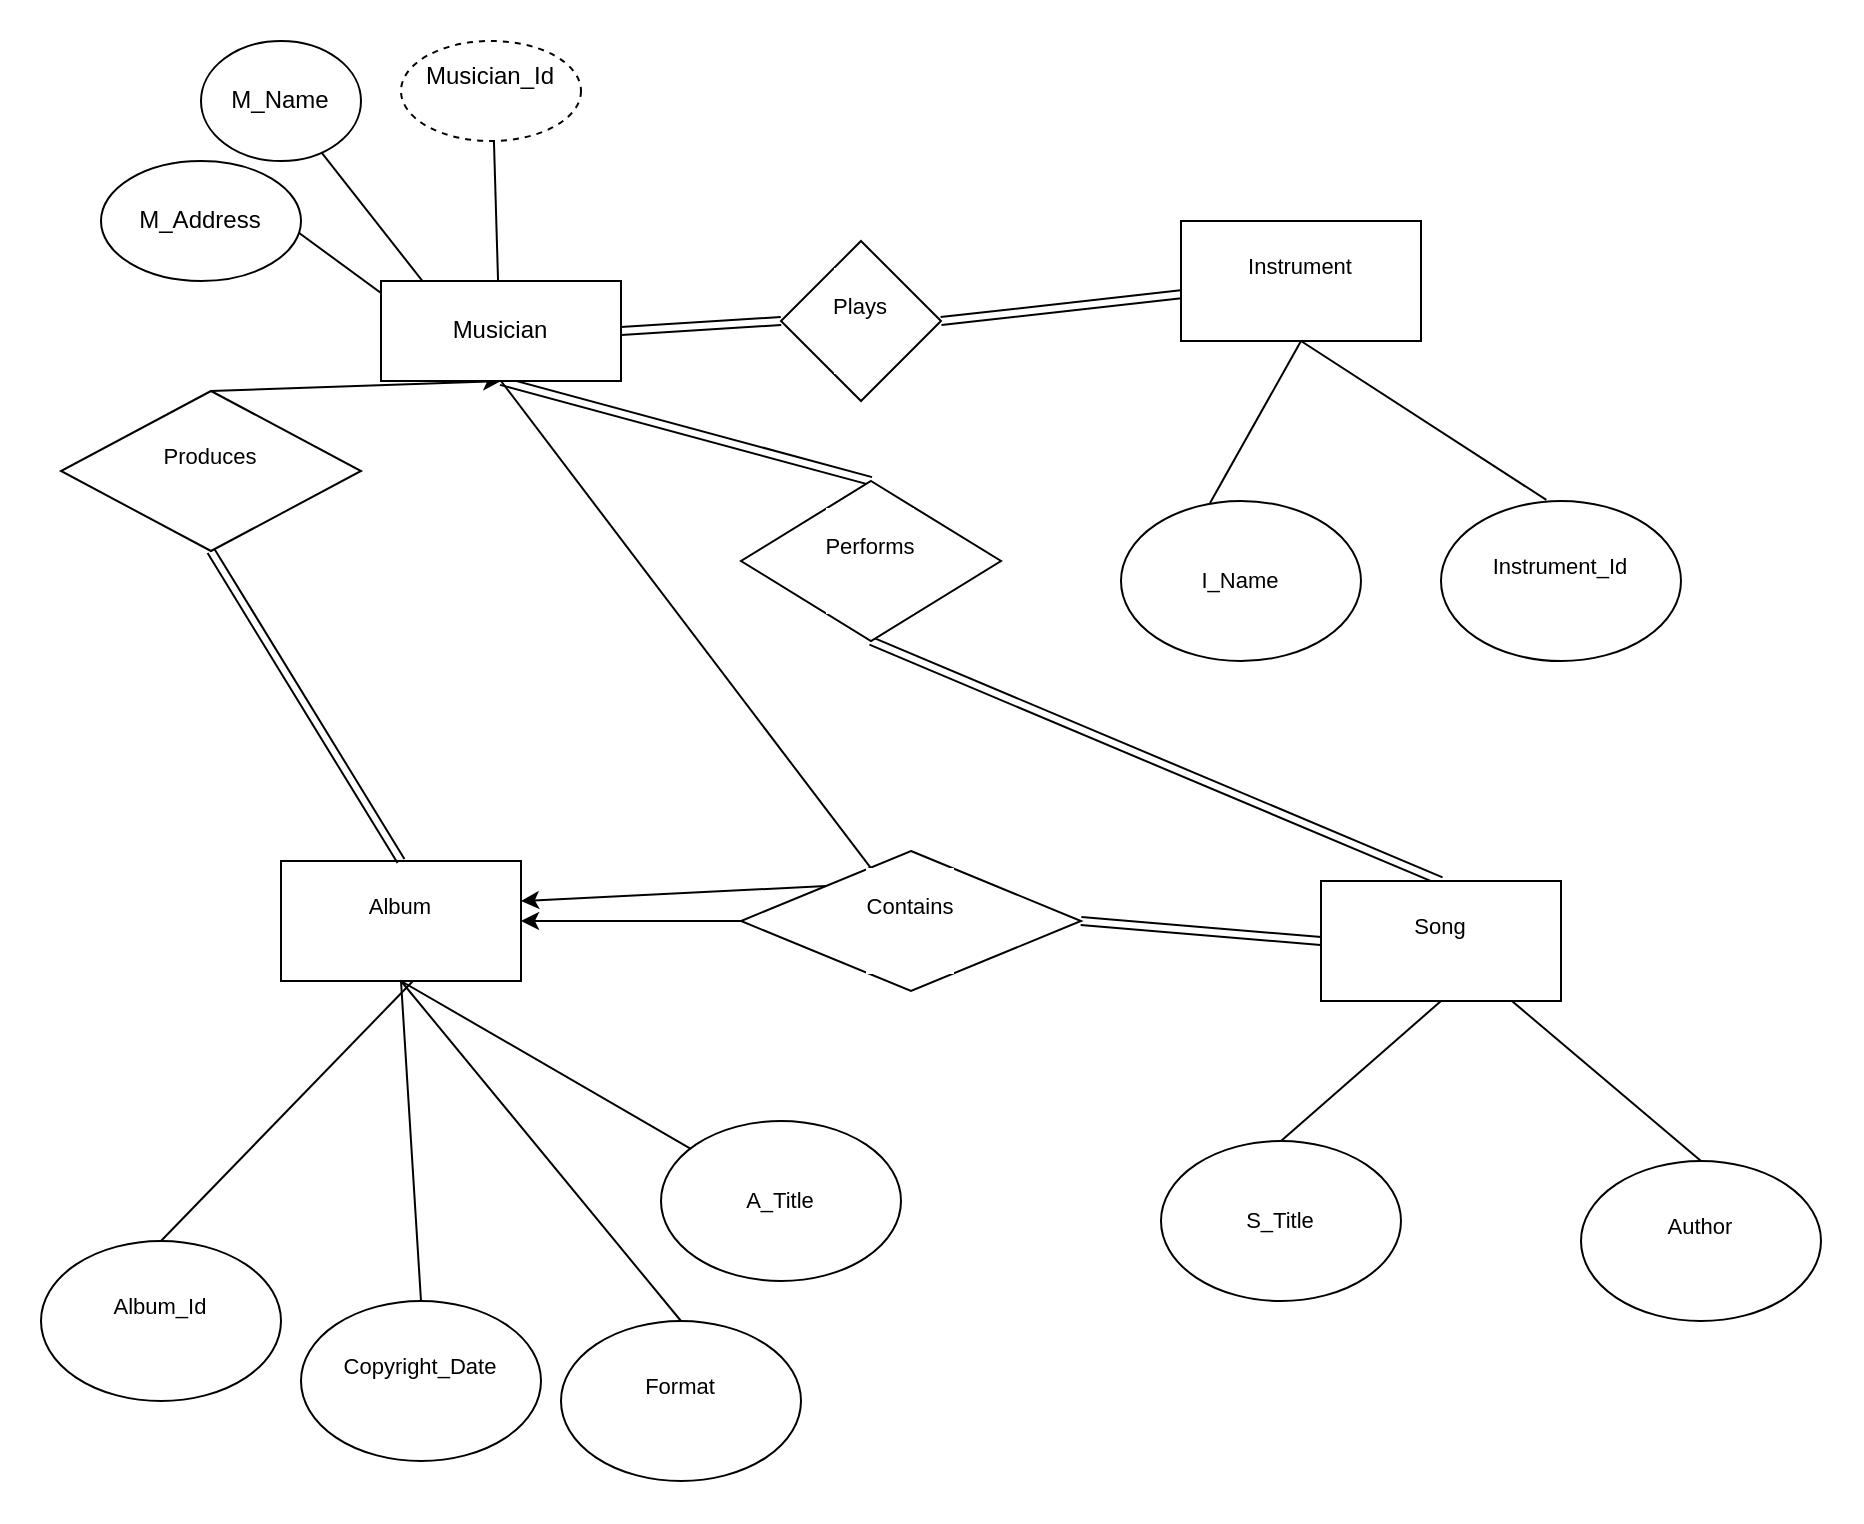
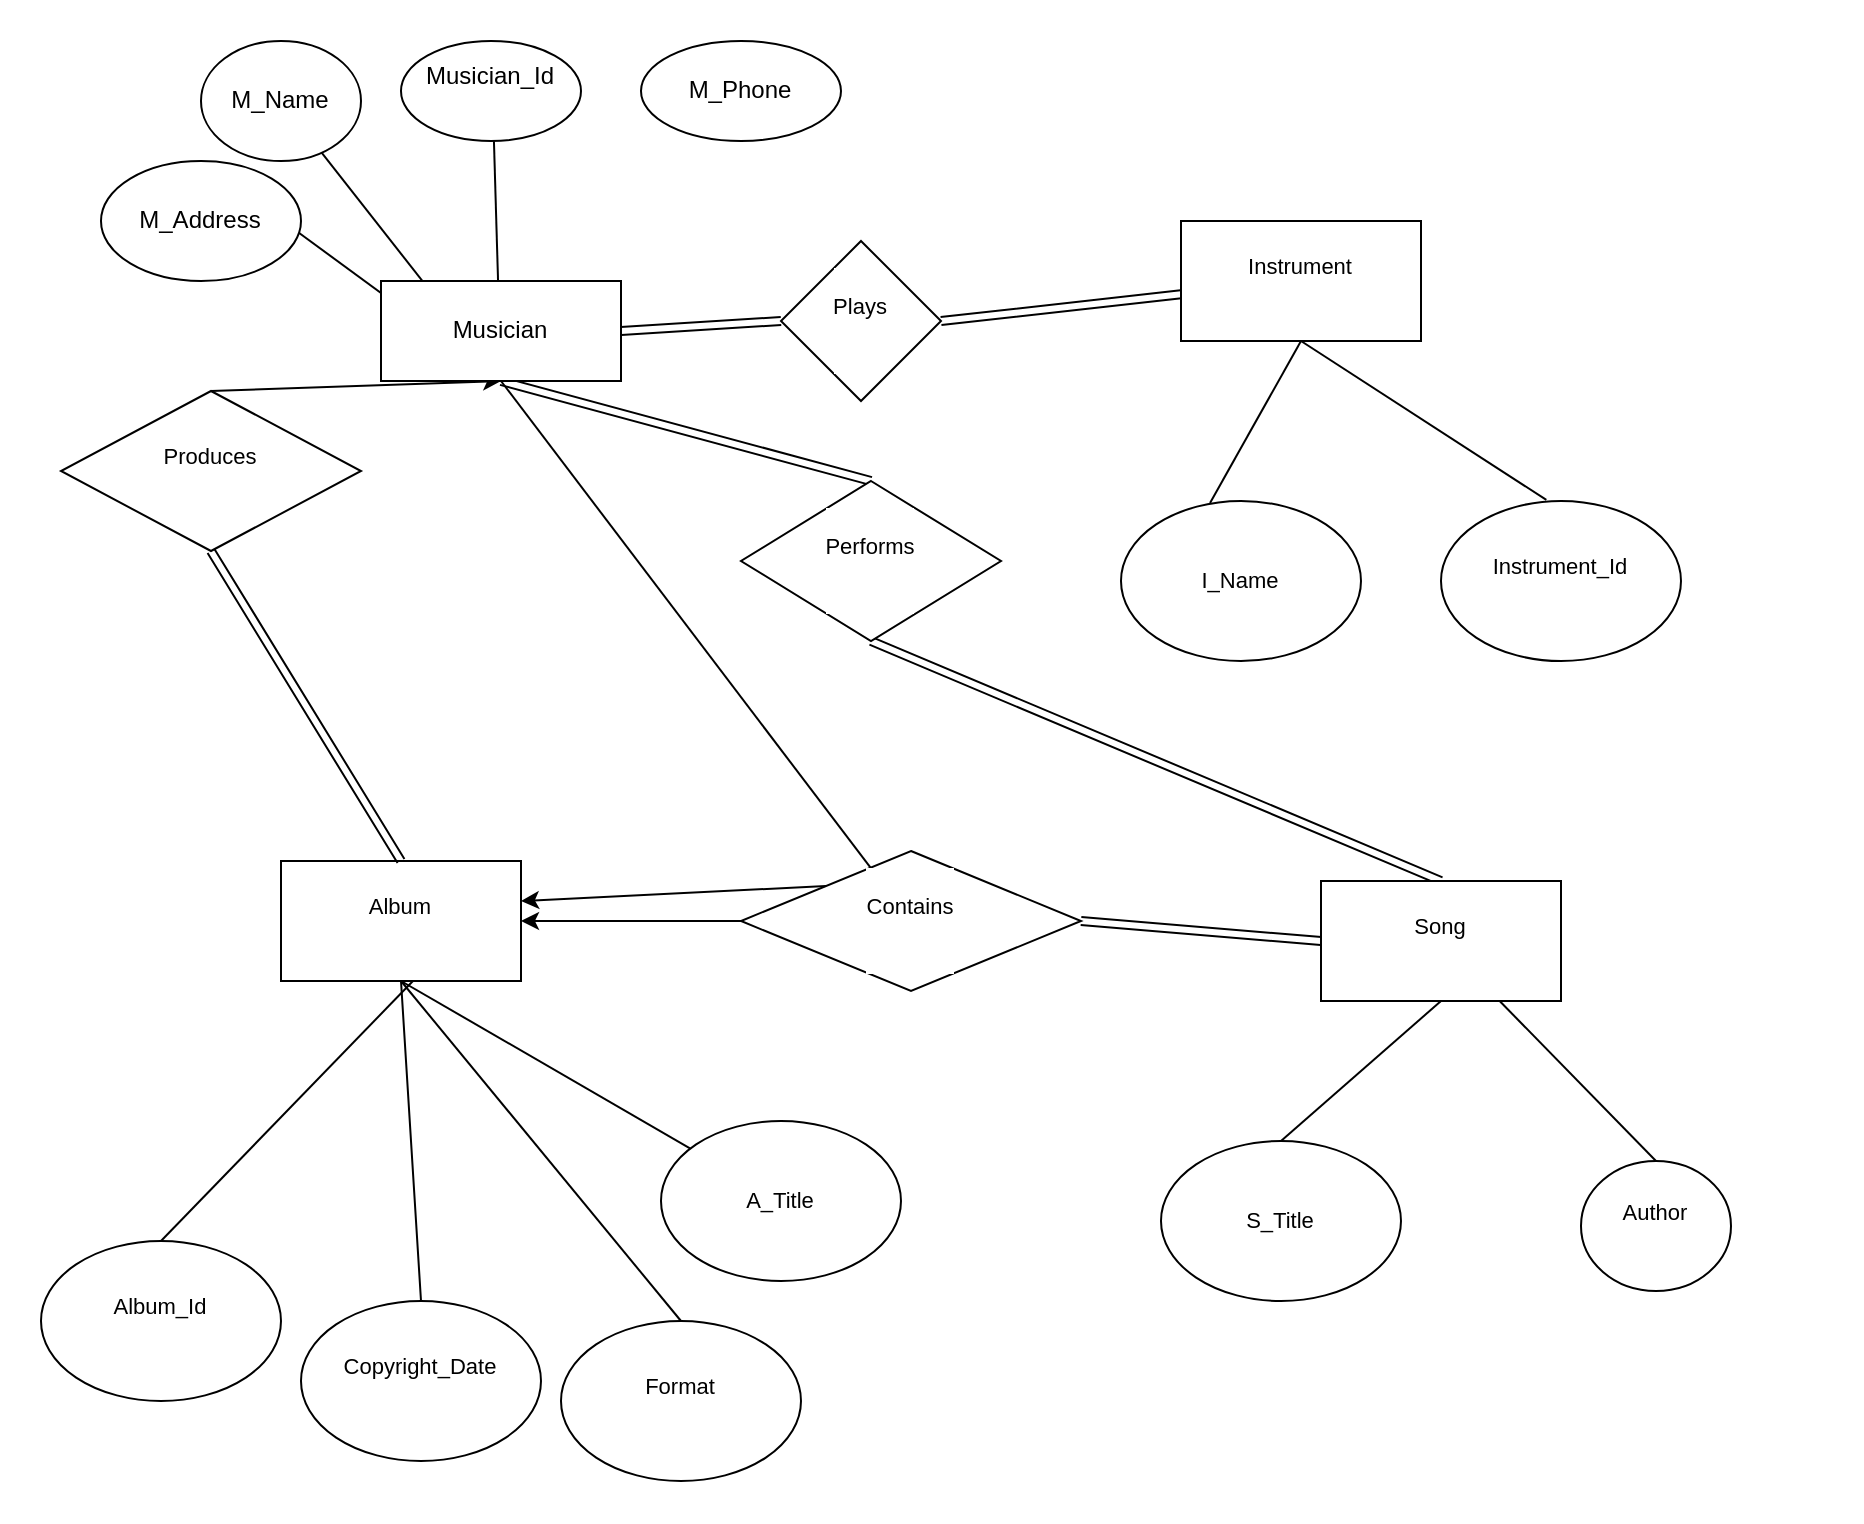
(491, 91) -> (491, 91)
none -> (741, 91)
(1701, 1241) -> (1656, 1226)
